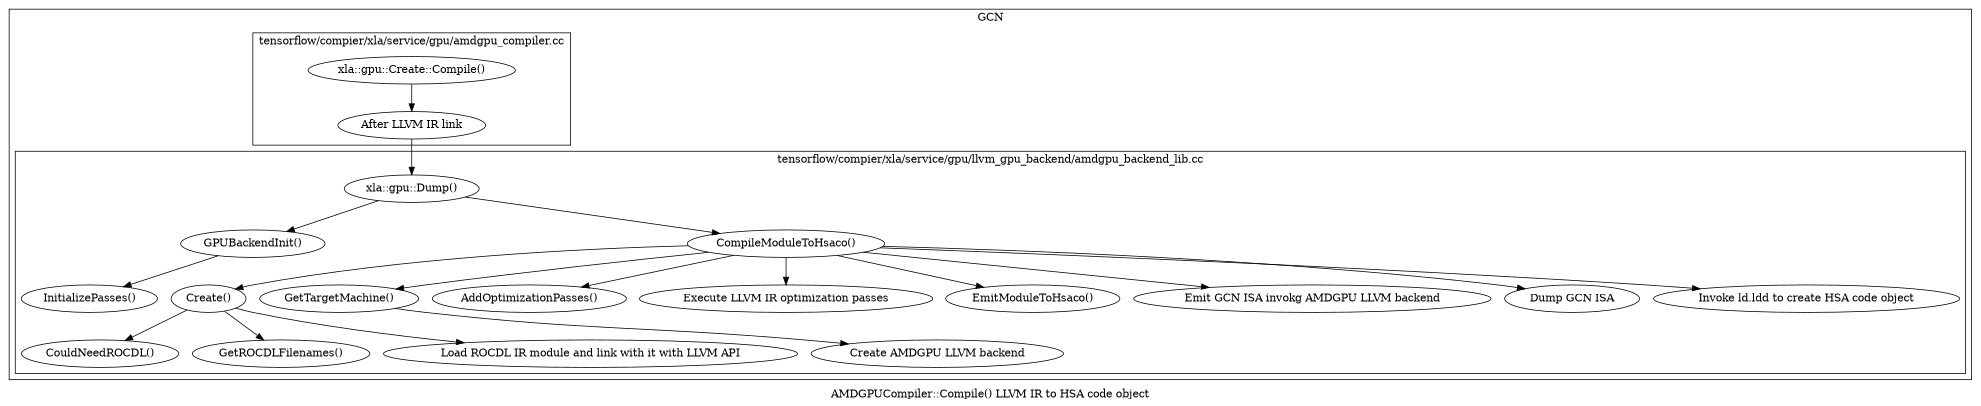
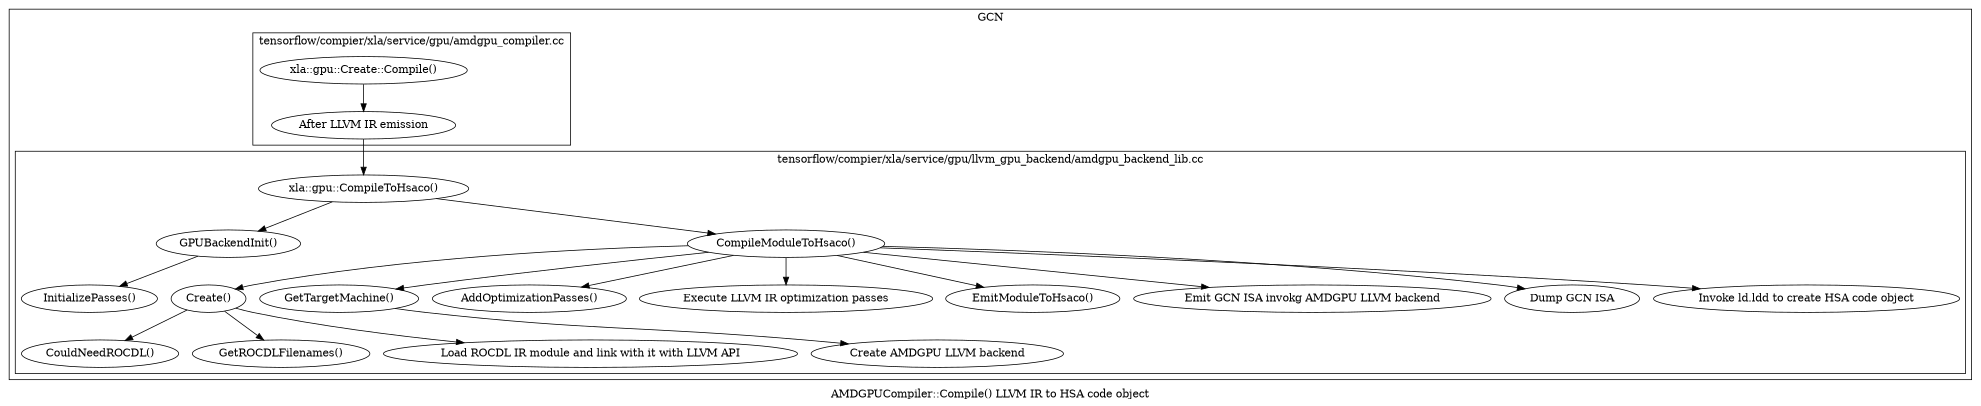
(412, 125) -> (364, 125)
(412, 189) -> (364, 189)
